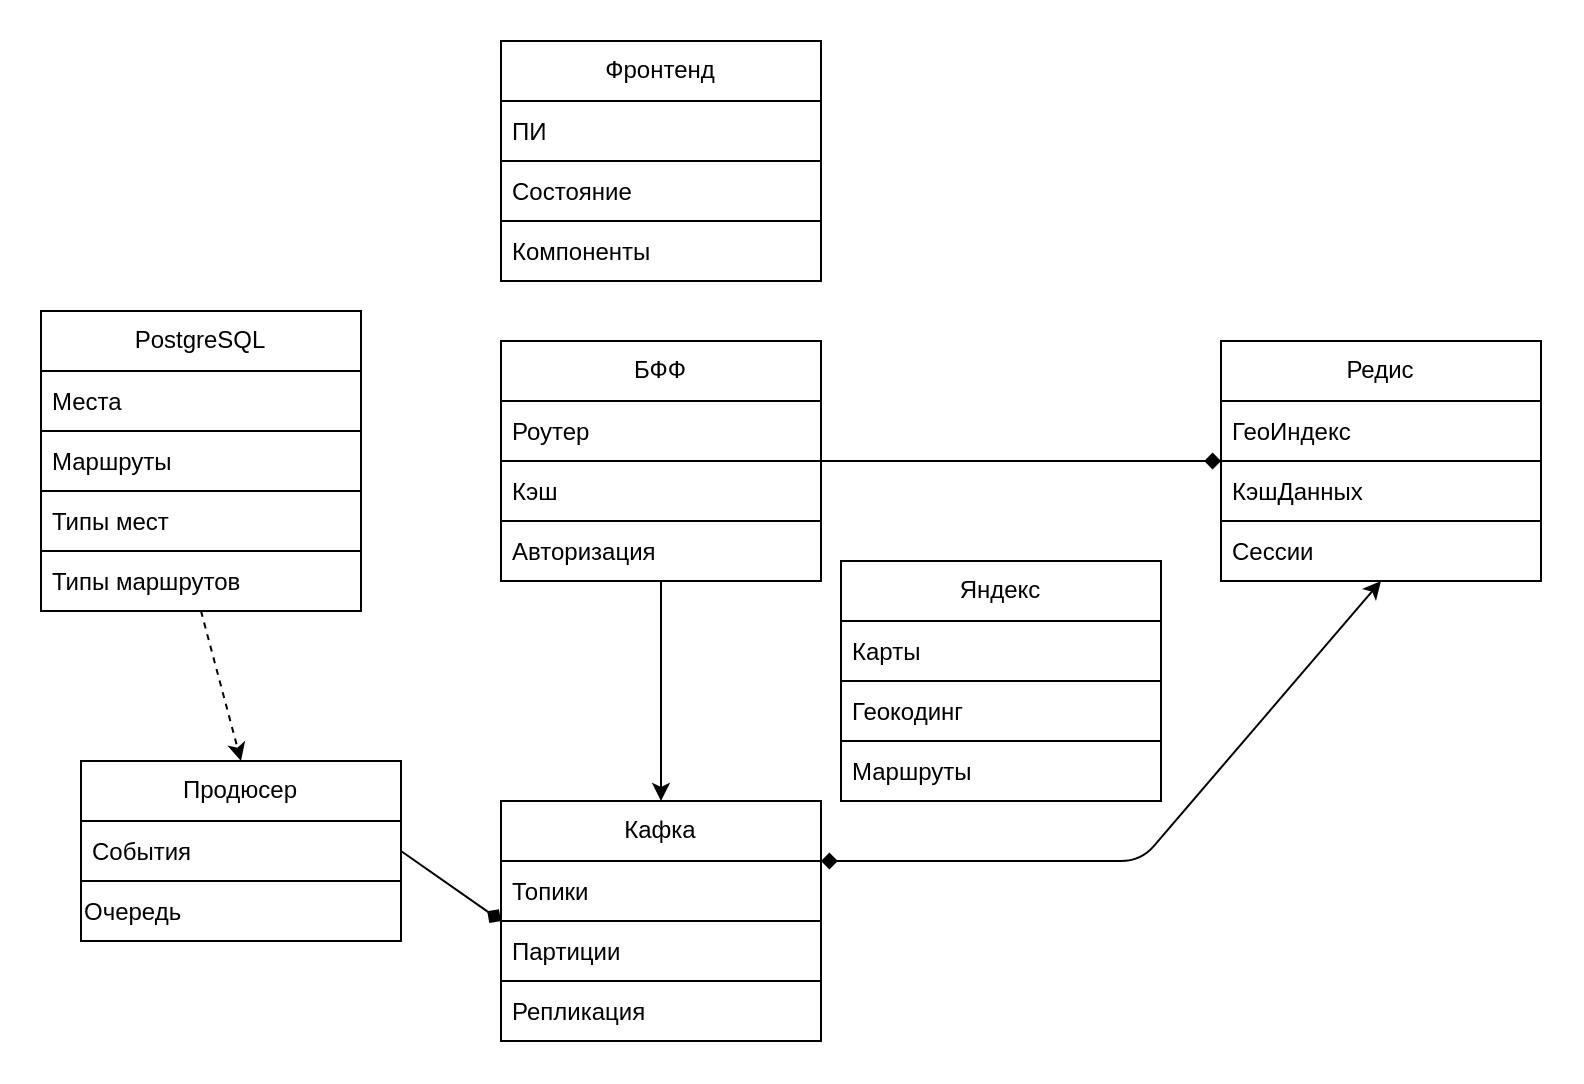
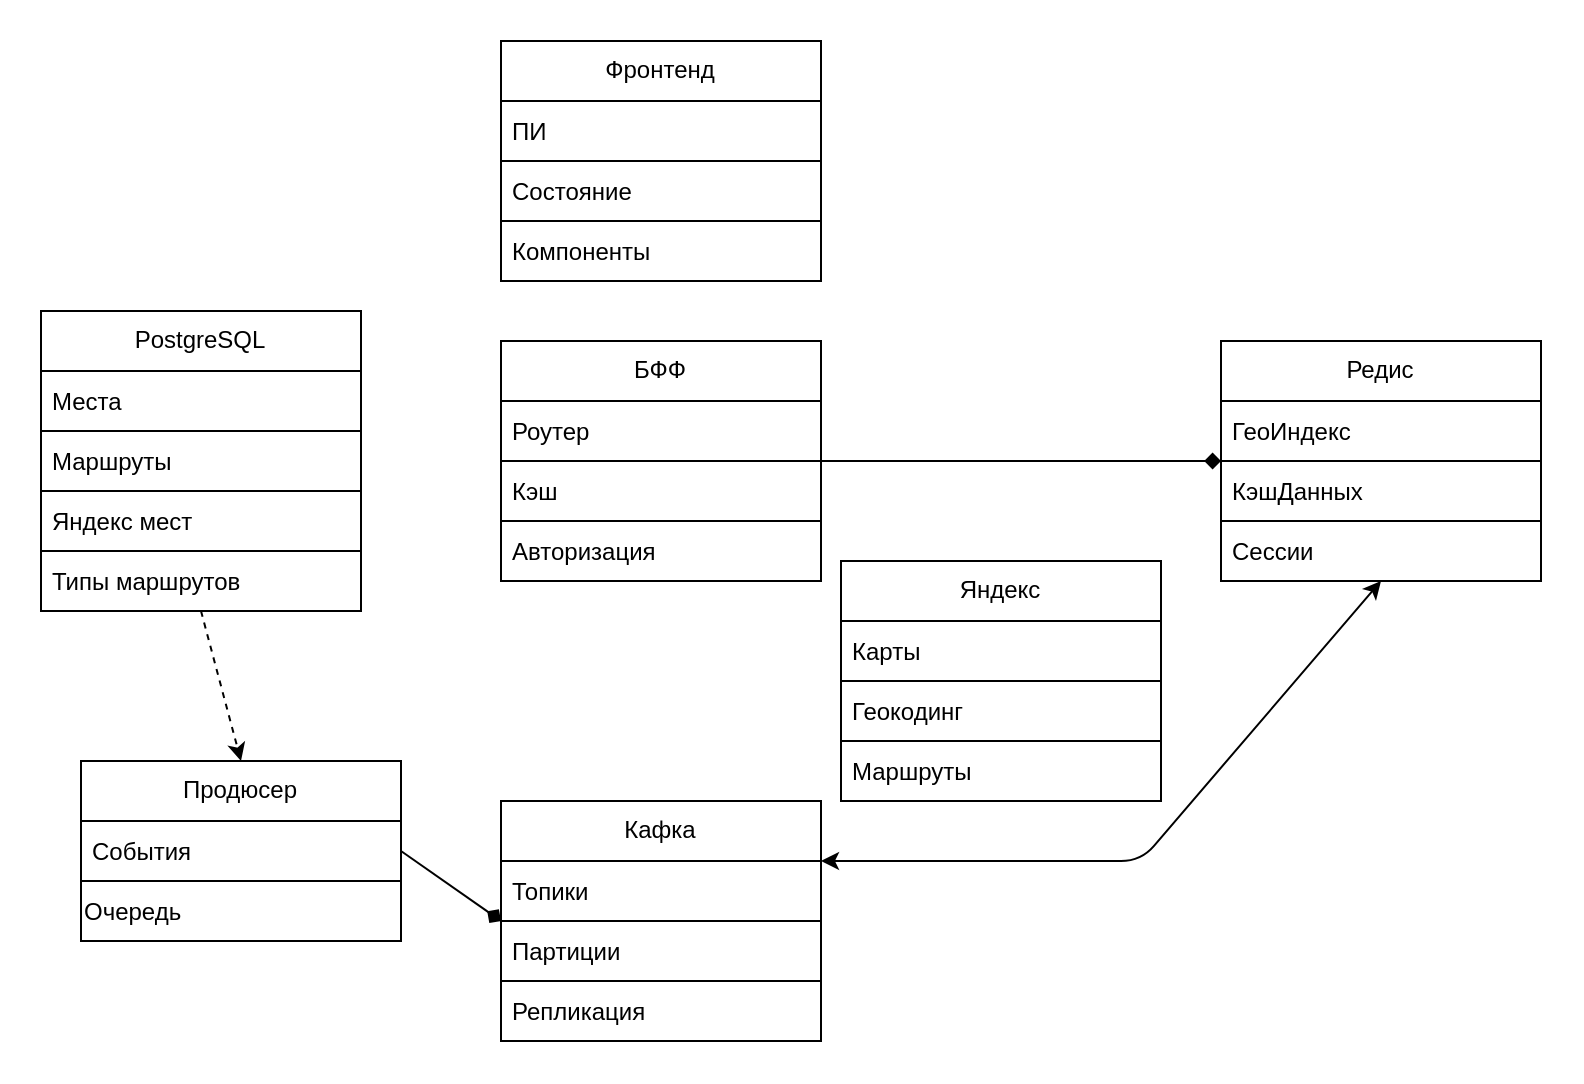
(109, 522) -> (123, 522)
(661, 686) -> none
(837, 861) -> (836, 861)
